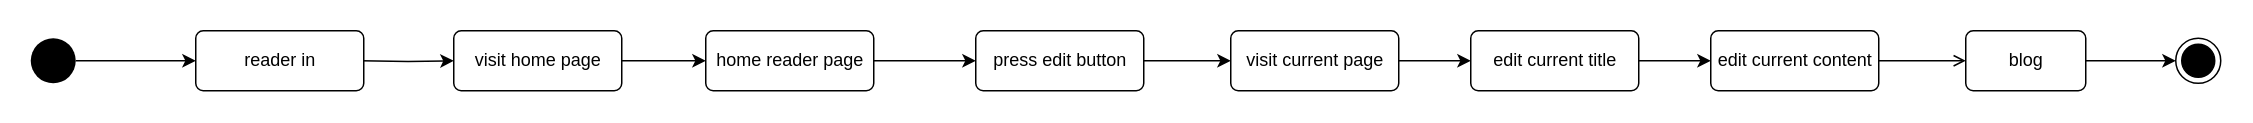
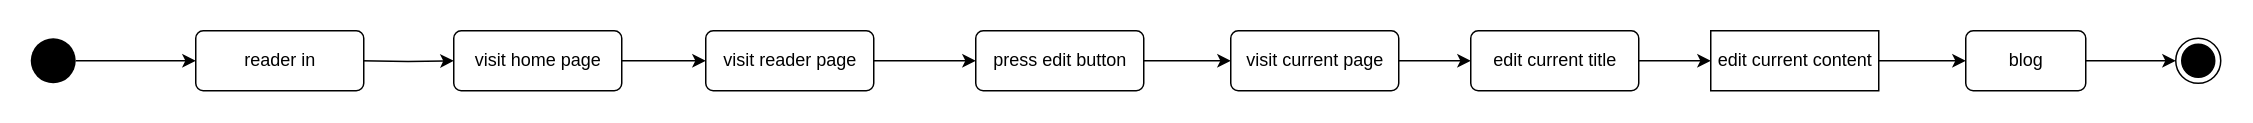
(791, 61) -> (791, 61)
(1795, 61) -> (1795, 61)
(1956, 61) -> (1954, 61)
